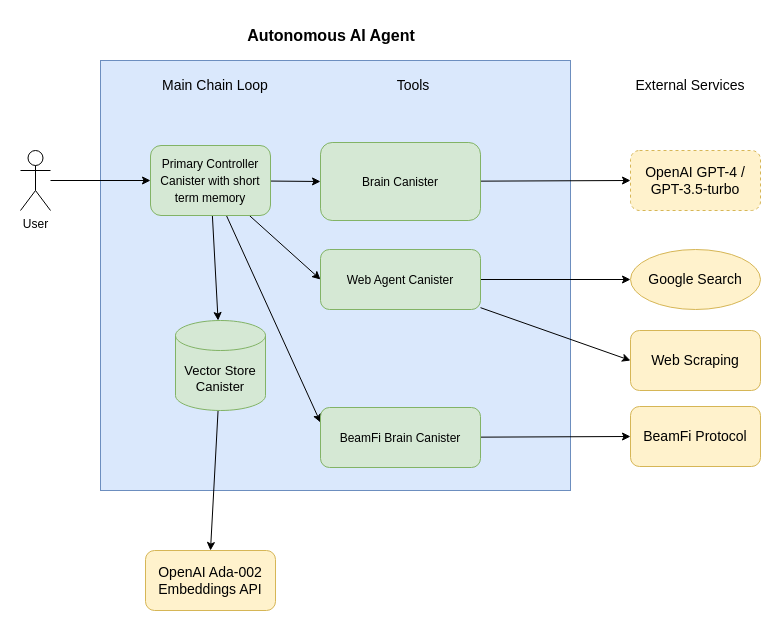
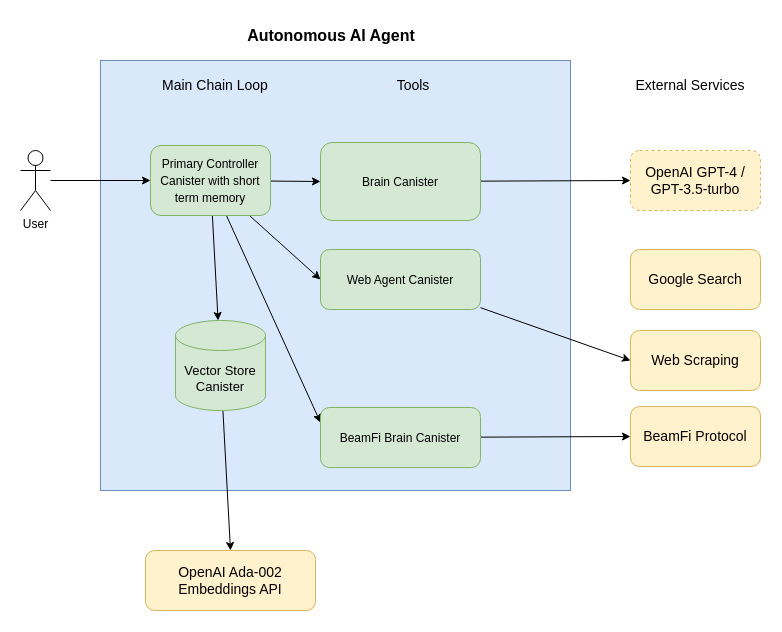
(552, 280) -> none
(696, 280) -> (696, 280)
(211, 581) -> (231, 581)
